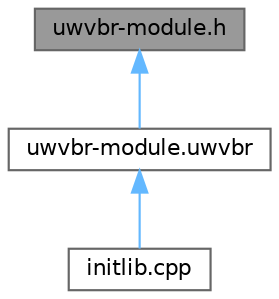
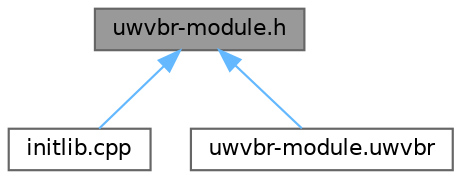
(140, 221) -> (132, 97)
